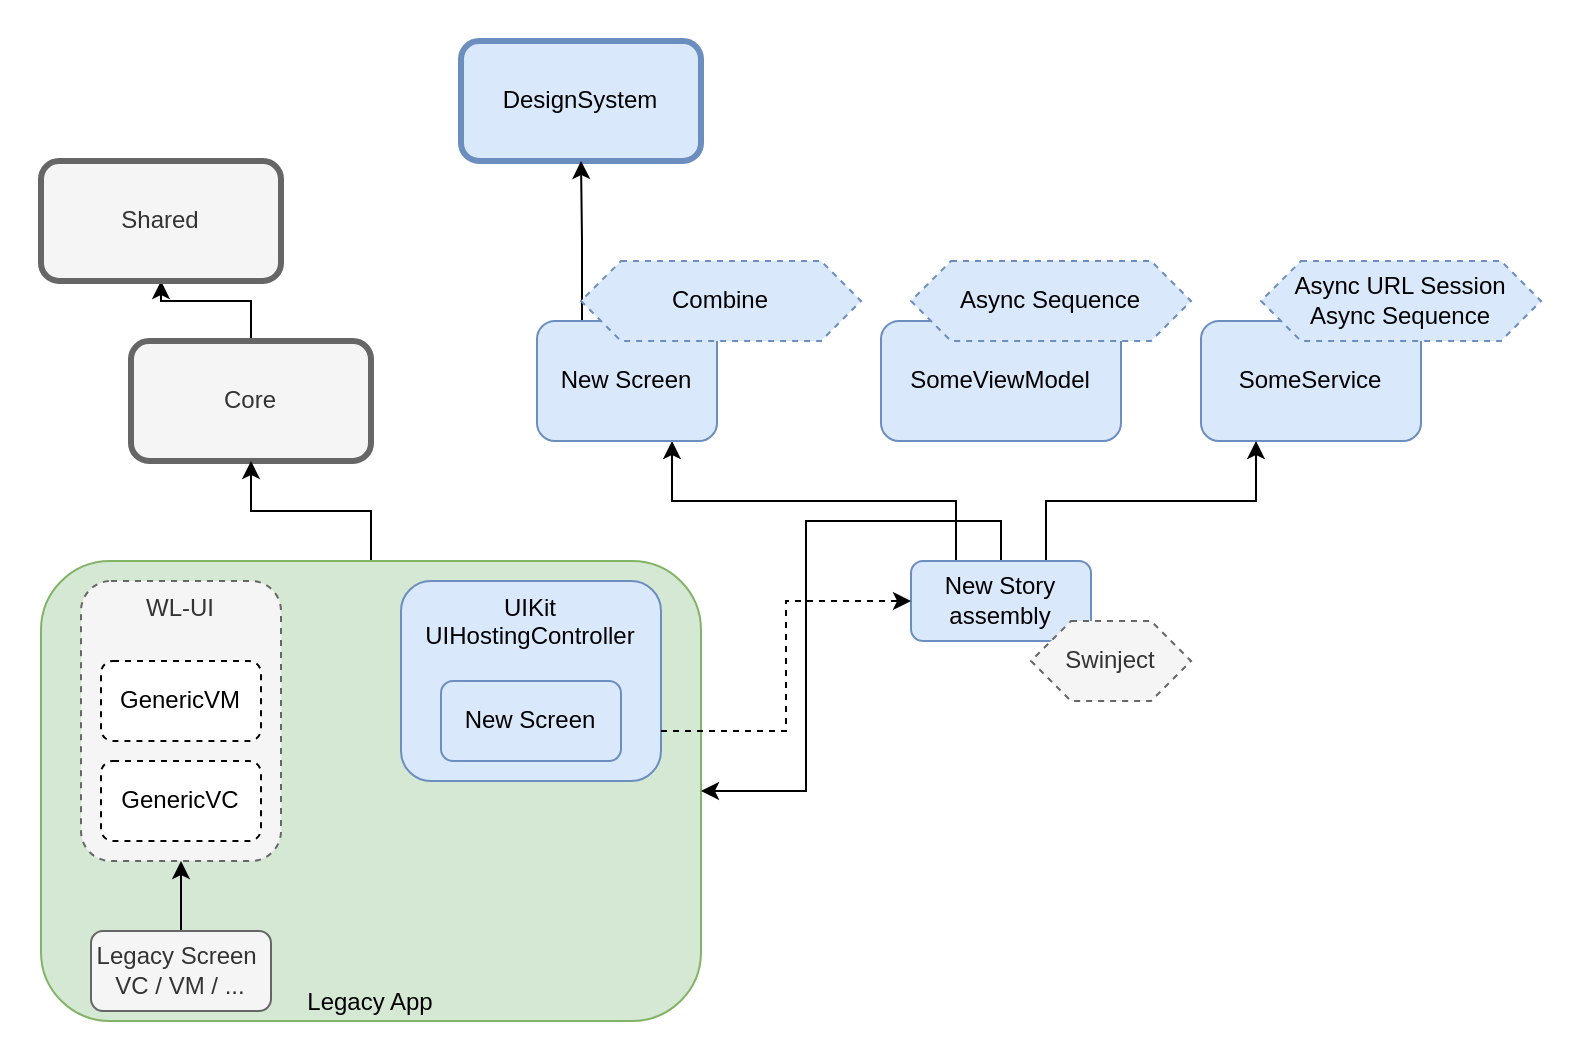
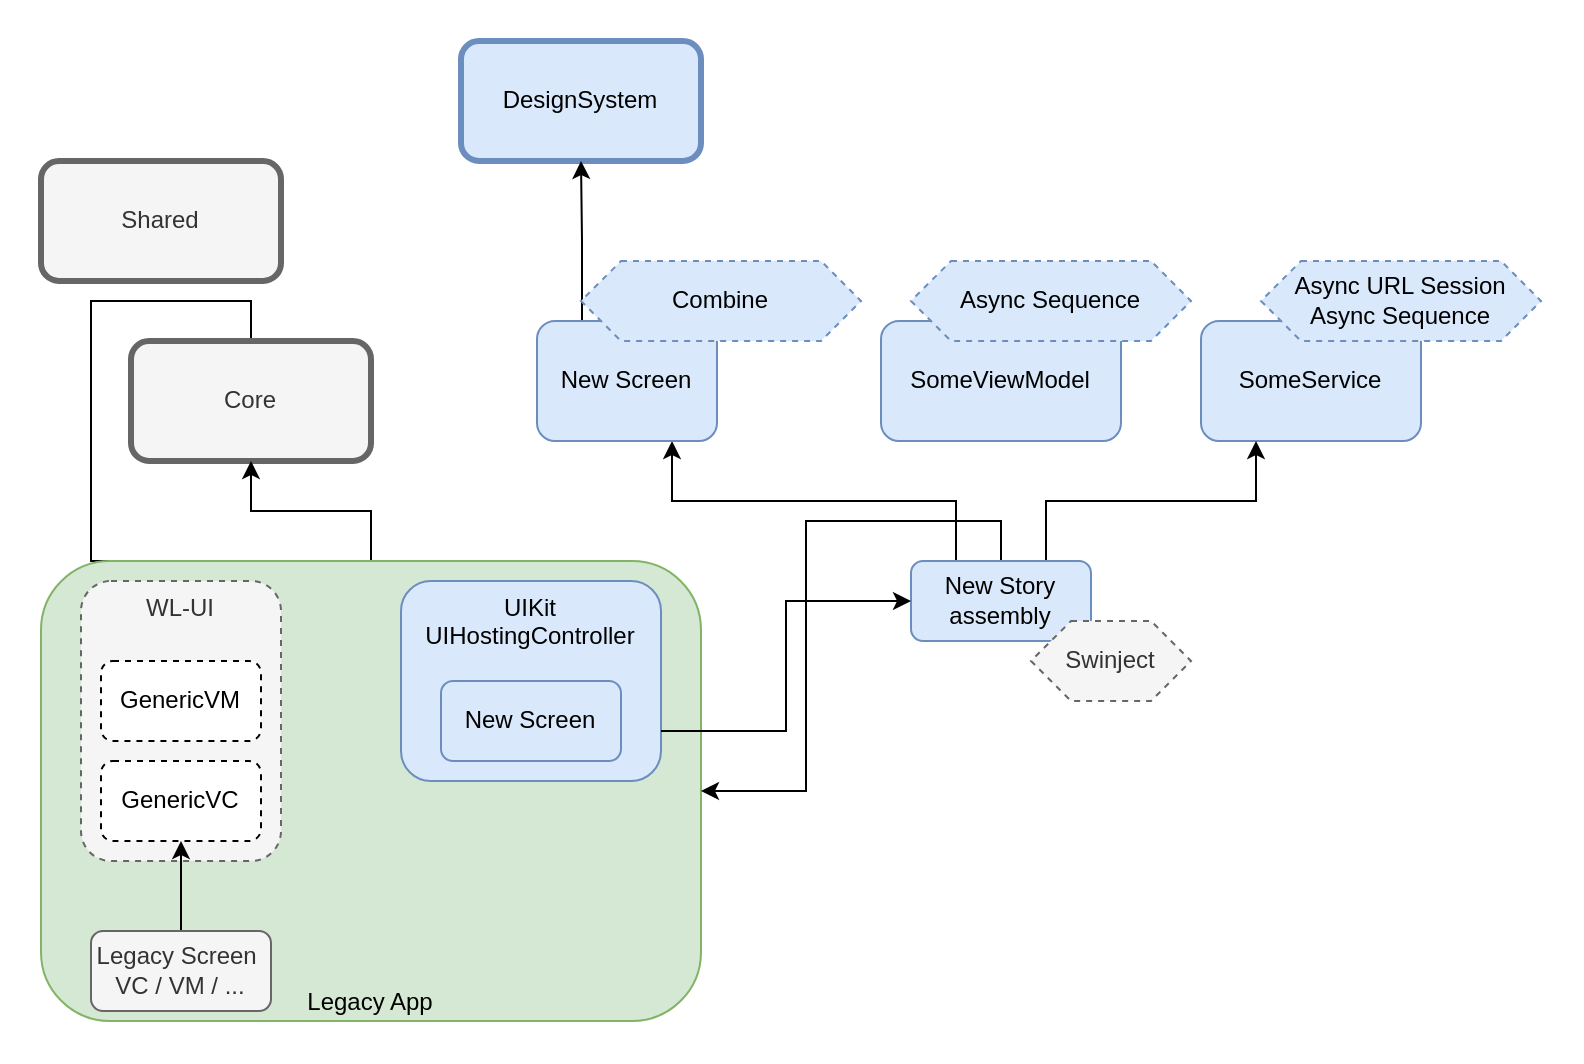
(161, 299) -> (91, 400)
(786, 718) -> (786, 718)
(181, 876) -> (181, 866)
